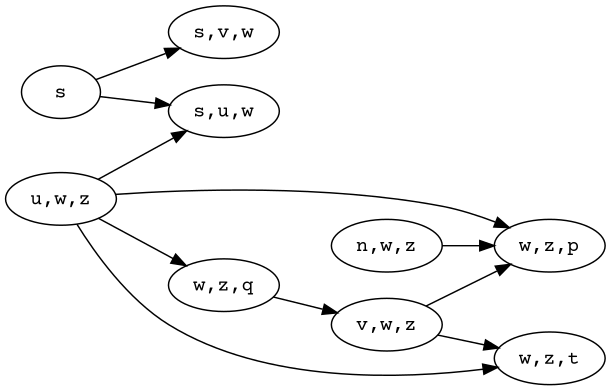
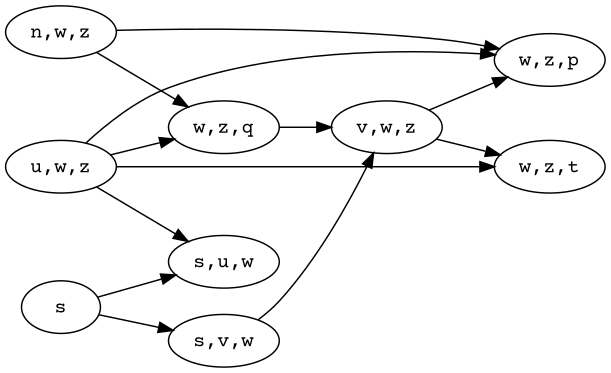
none -> (136, 76)
none -> (320, 248)
